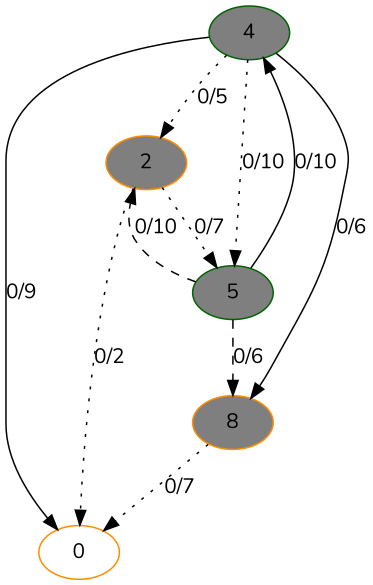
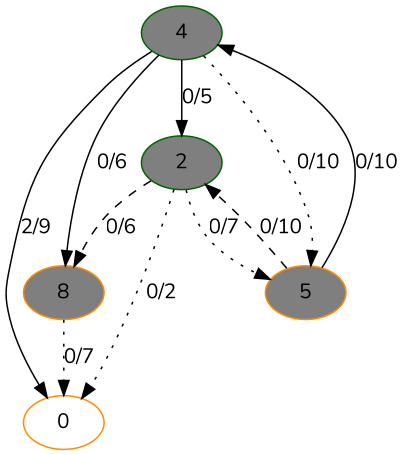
(196, 88) -> (182, 90)
(146, 163) -> (182, 163)
(22, 293) -> (36, 228)
(233, 293) -> (306, 293)
(233, 350) -> (110, 212)
